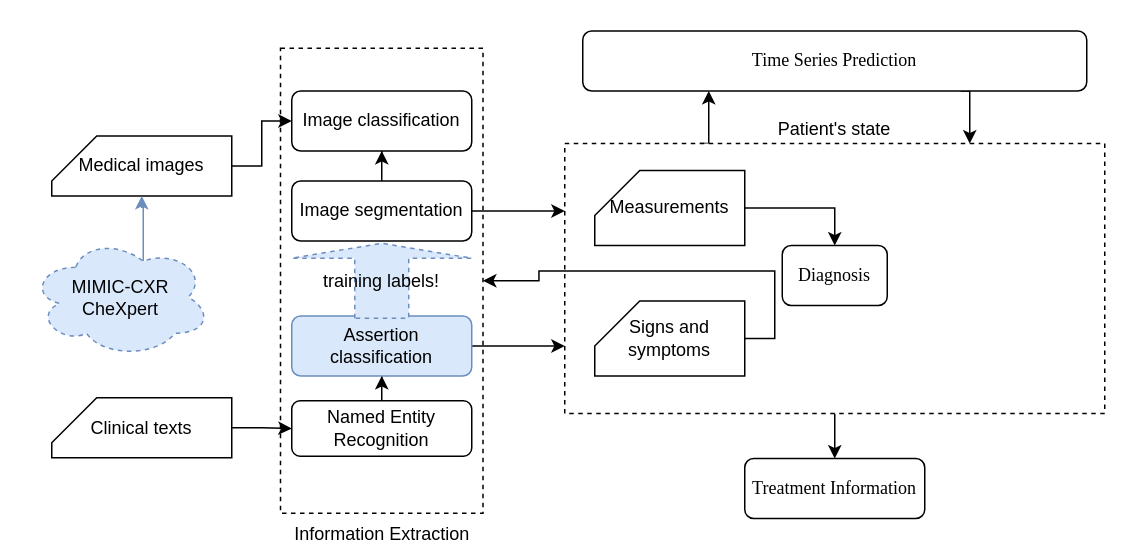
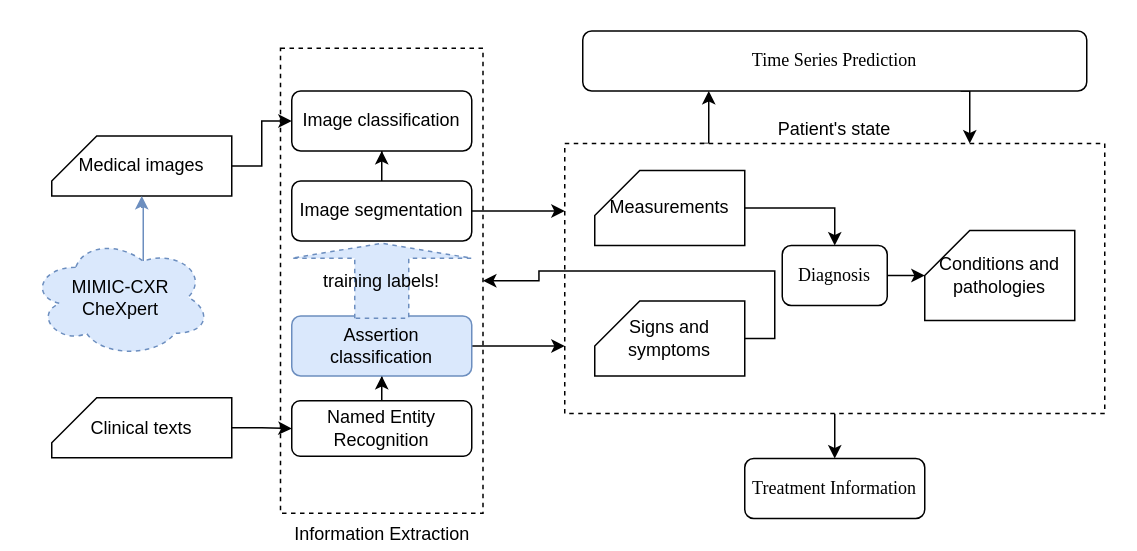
none -> (901, 275)
none -> (1000, 275)
